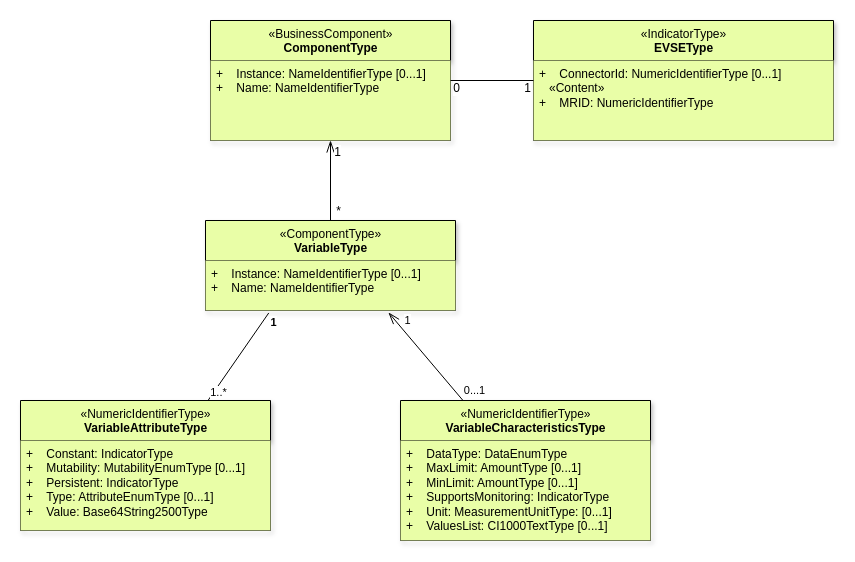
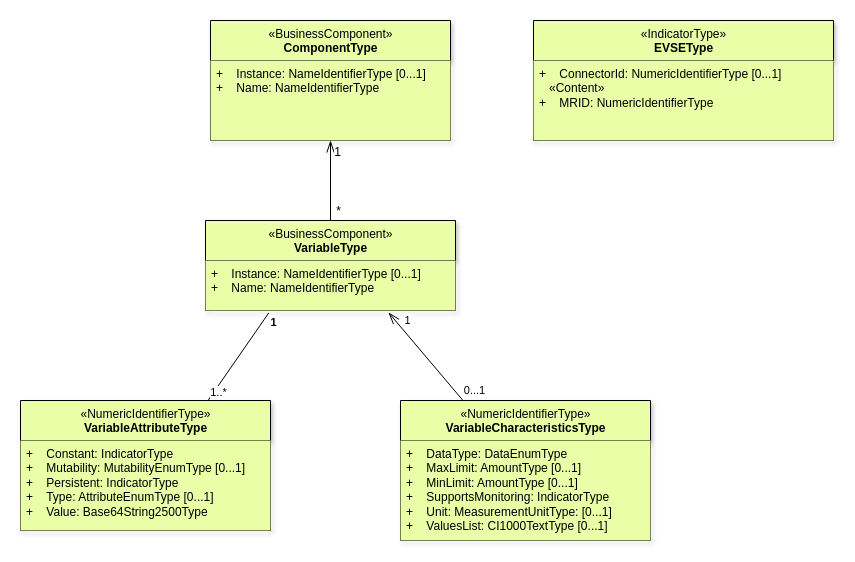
(491, 81) -> none
(331, 242) -> (331, 242)
